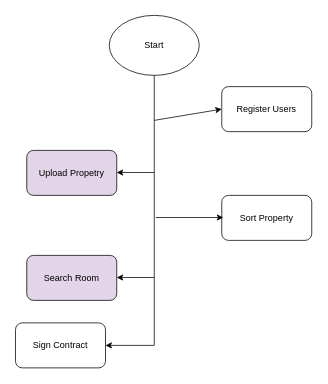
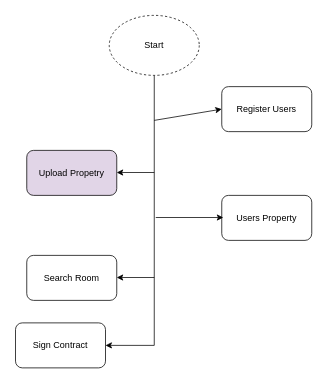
(154, 45) -> (154, 45)
(267, 218) -> (267, 218)
(72, 278) -> (72, 278)
